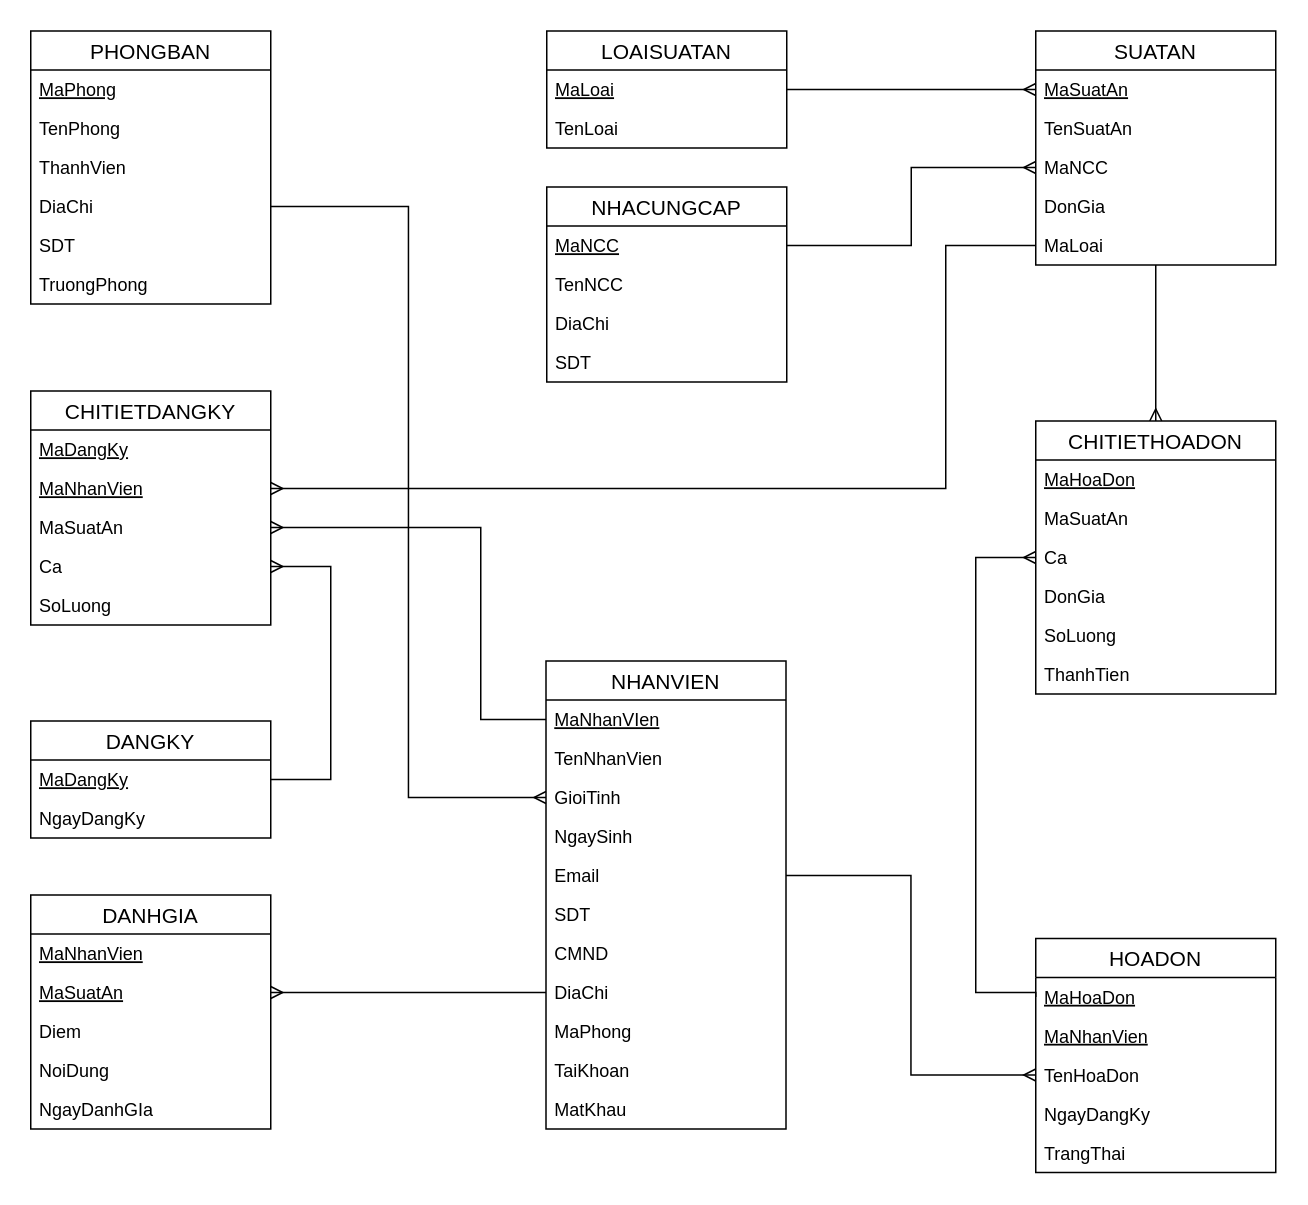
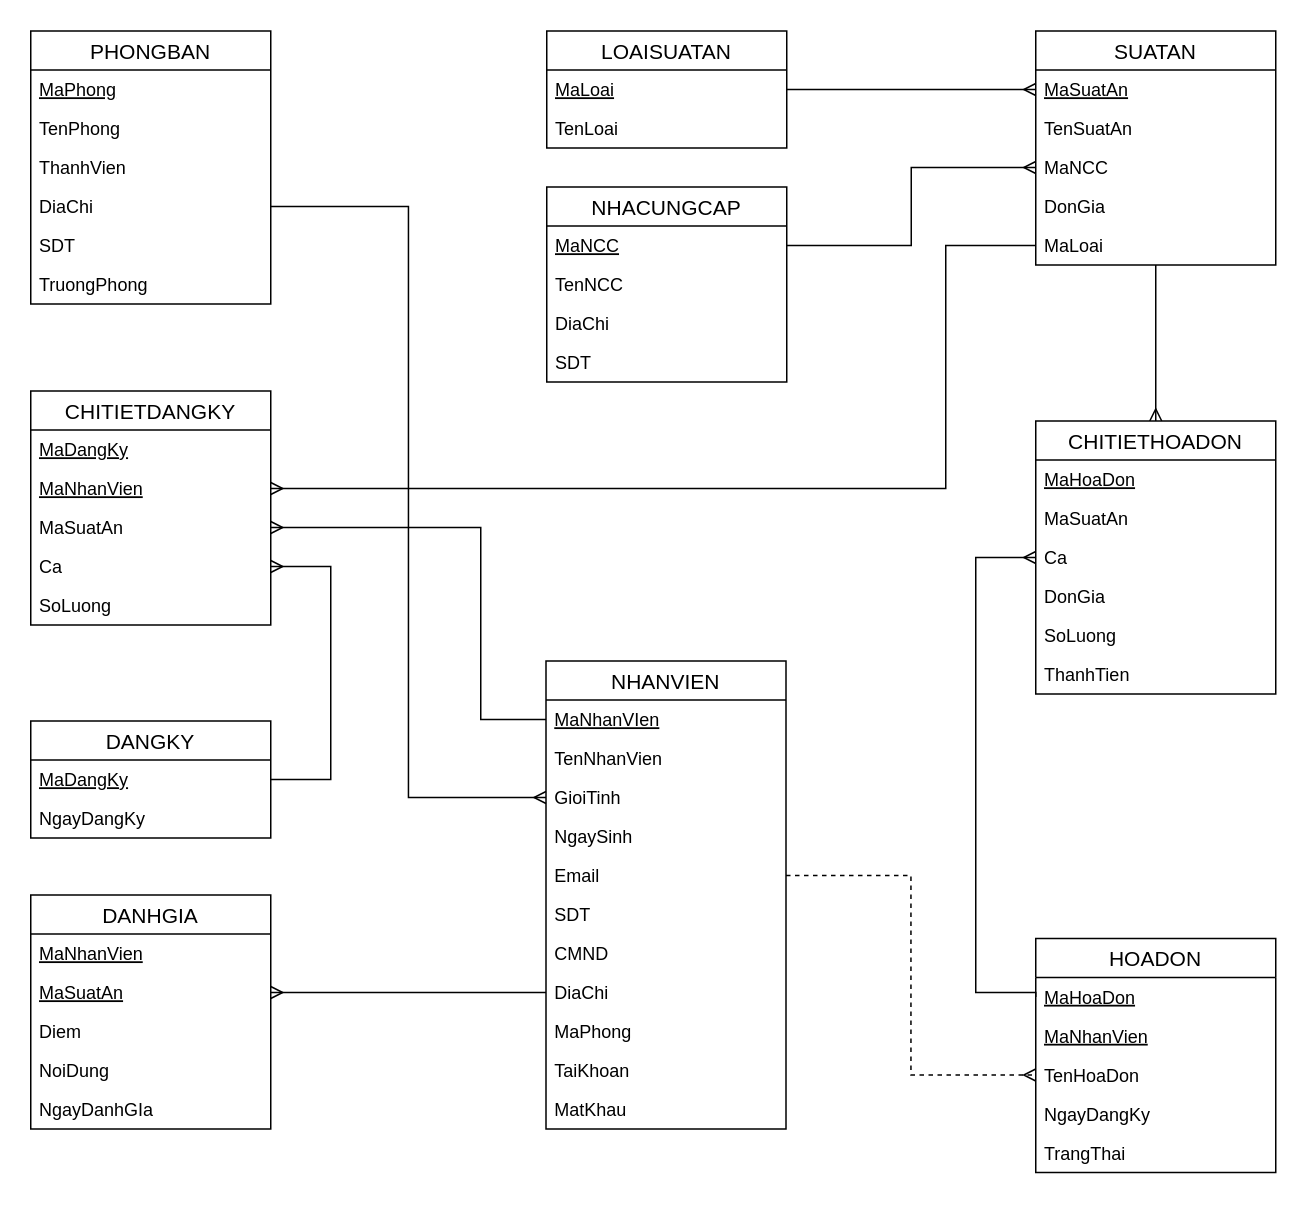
(911, 967) -> (911, 967)
